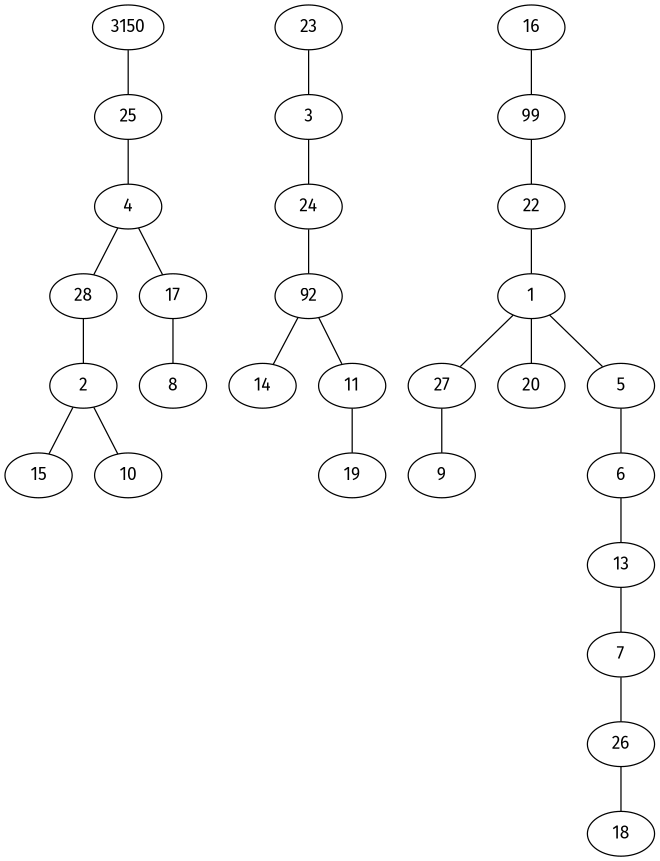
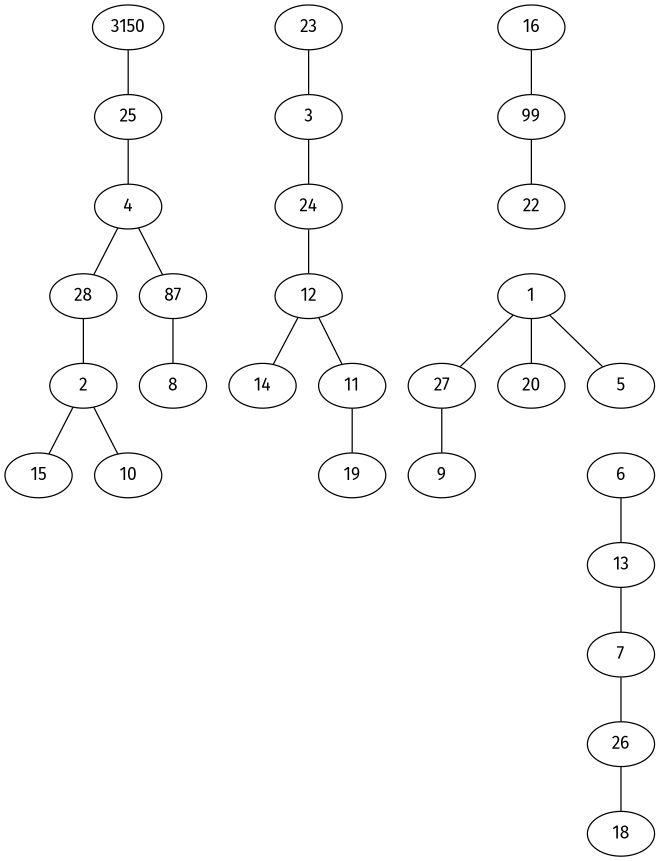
(531, 252) -> none
(173, 296) -> (173, 296)
(309, 296) -> (309, 296)
(621, 431) -> none
